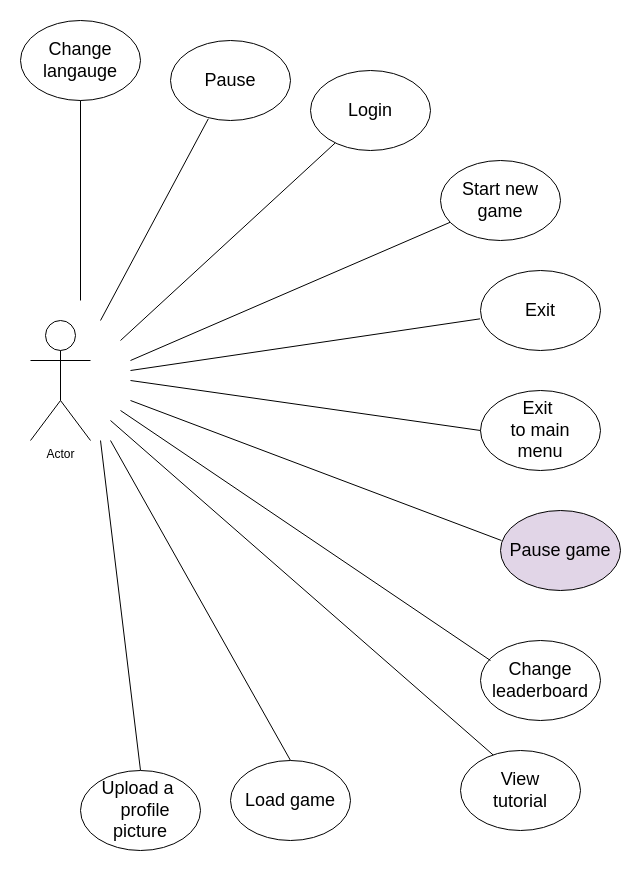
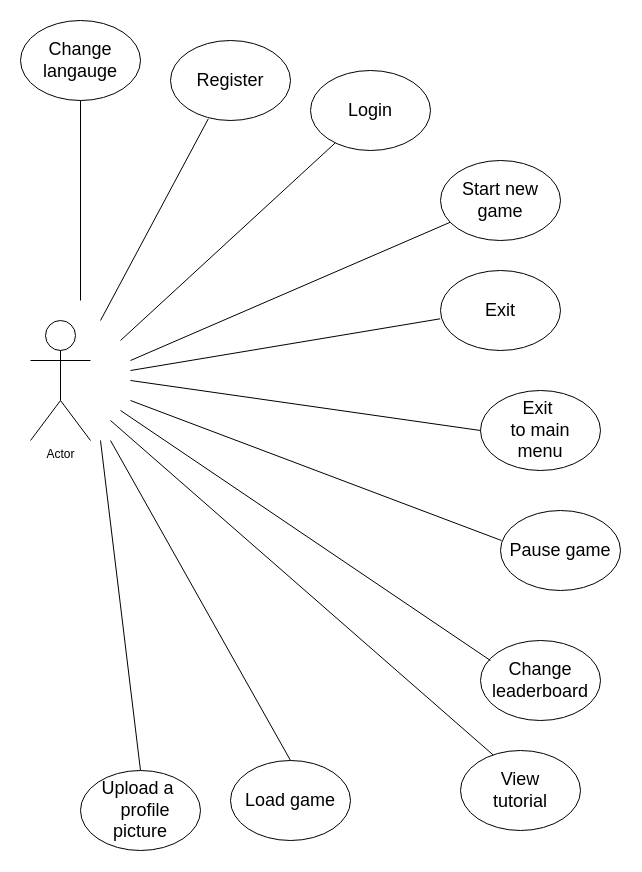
(231, 81) -> (231, 81)
(541, 311) -> (501, 311)
(561, 551) -> (561, 551)
